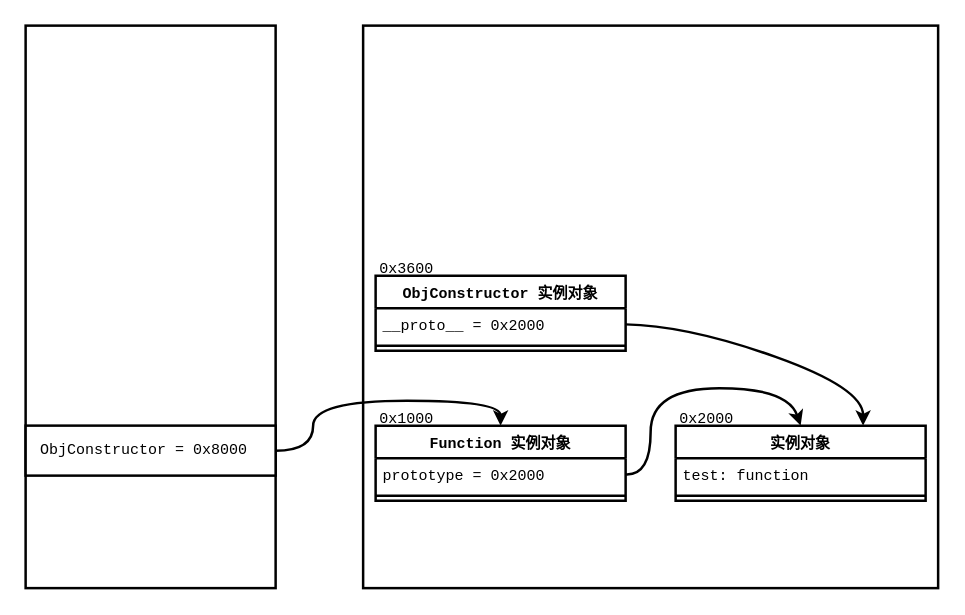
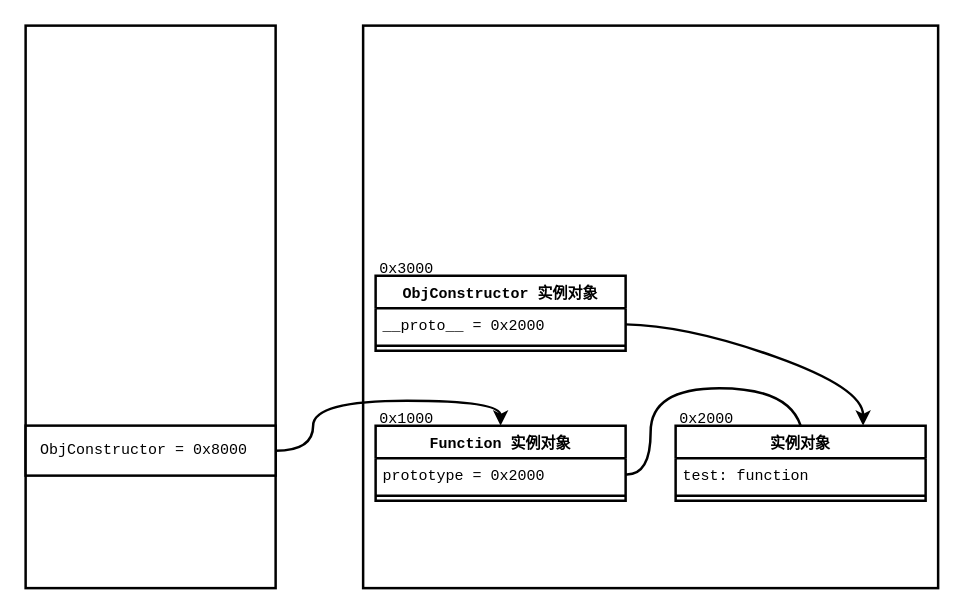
(407, 269) -> (407, 269)
(773, 395) -> (774, 398)
